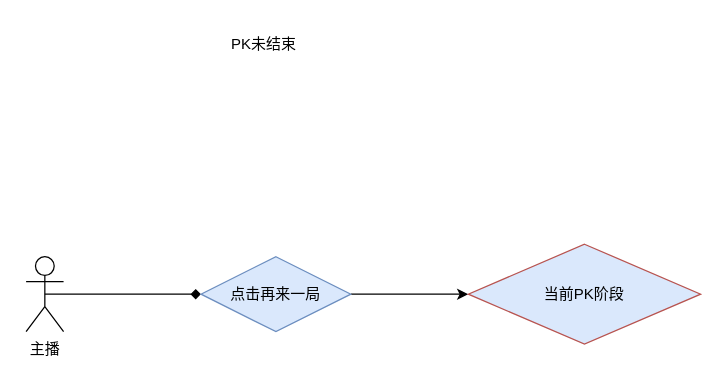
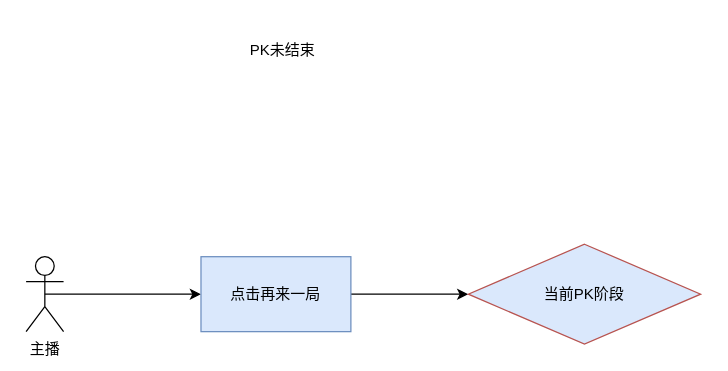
(263, 44) -> (282, 51)
(190, 294) -> (191, 294)
(276, 294) -> (276, 294)
